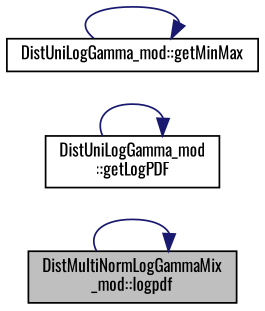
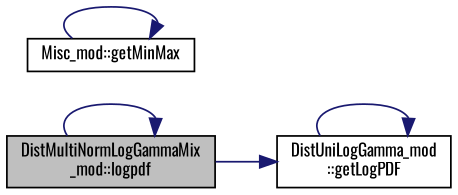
(133, 55) -> (111, 55)
none -> (238, 162)
